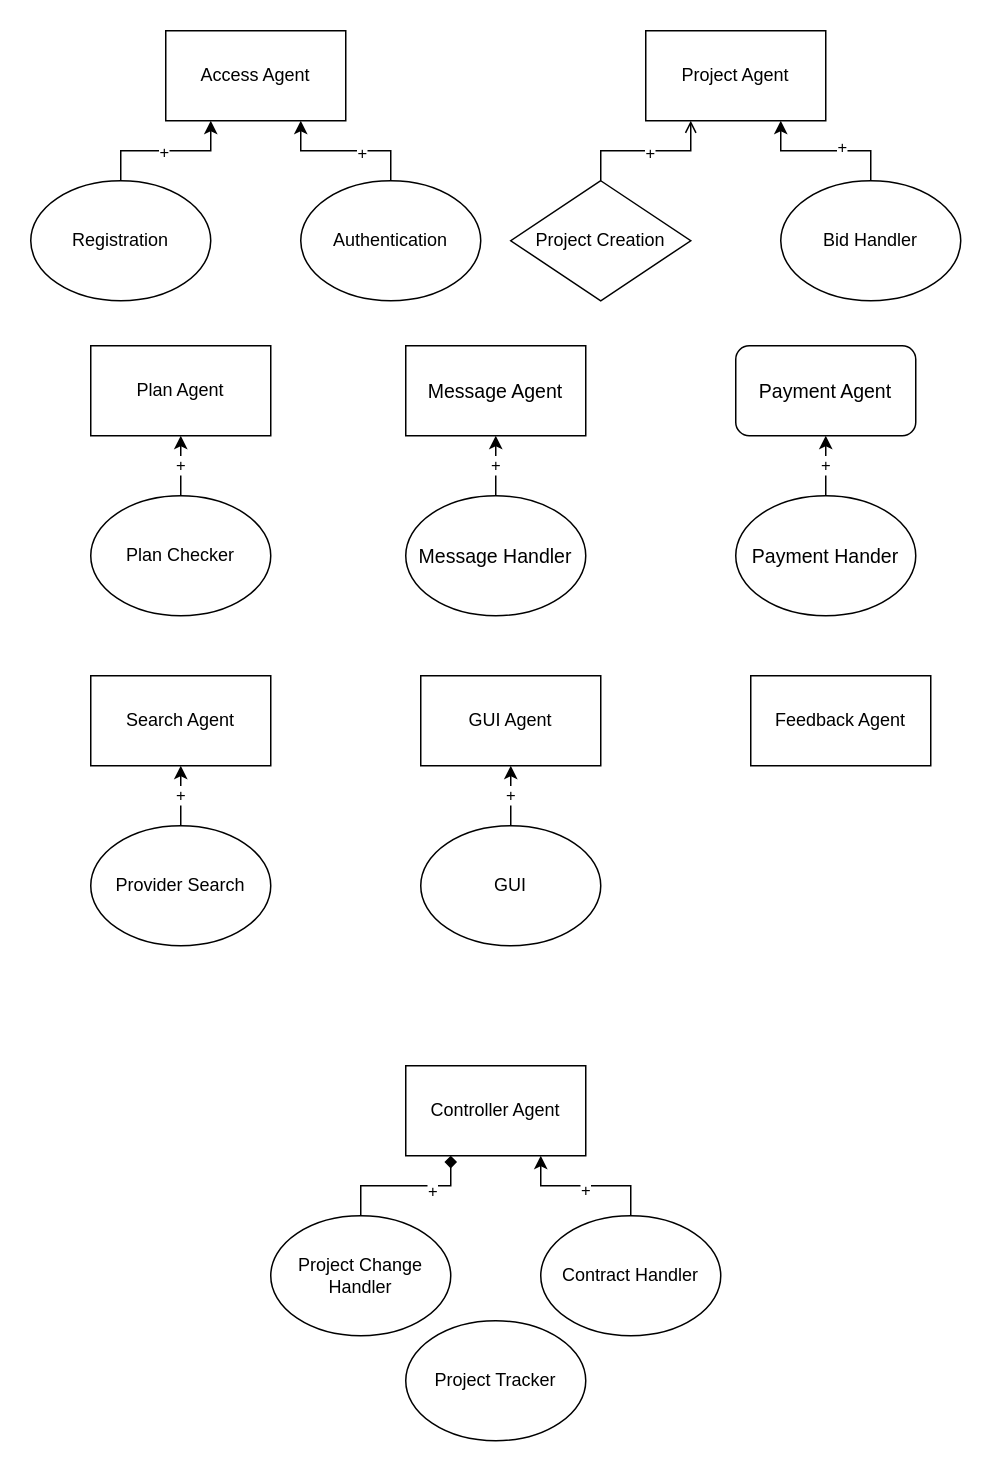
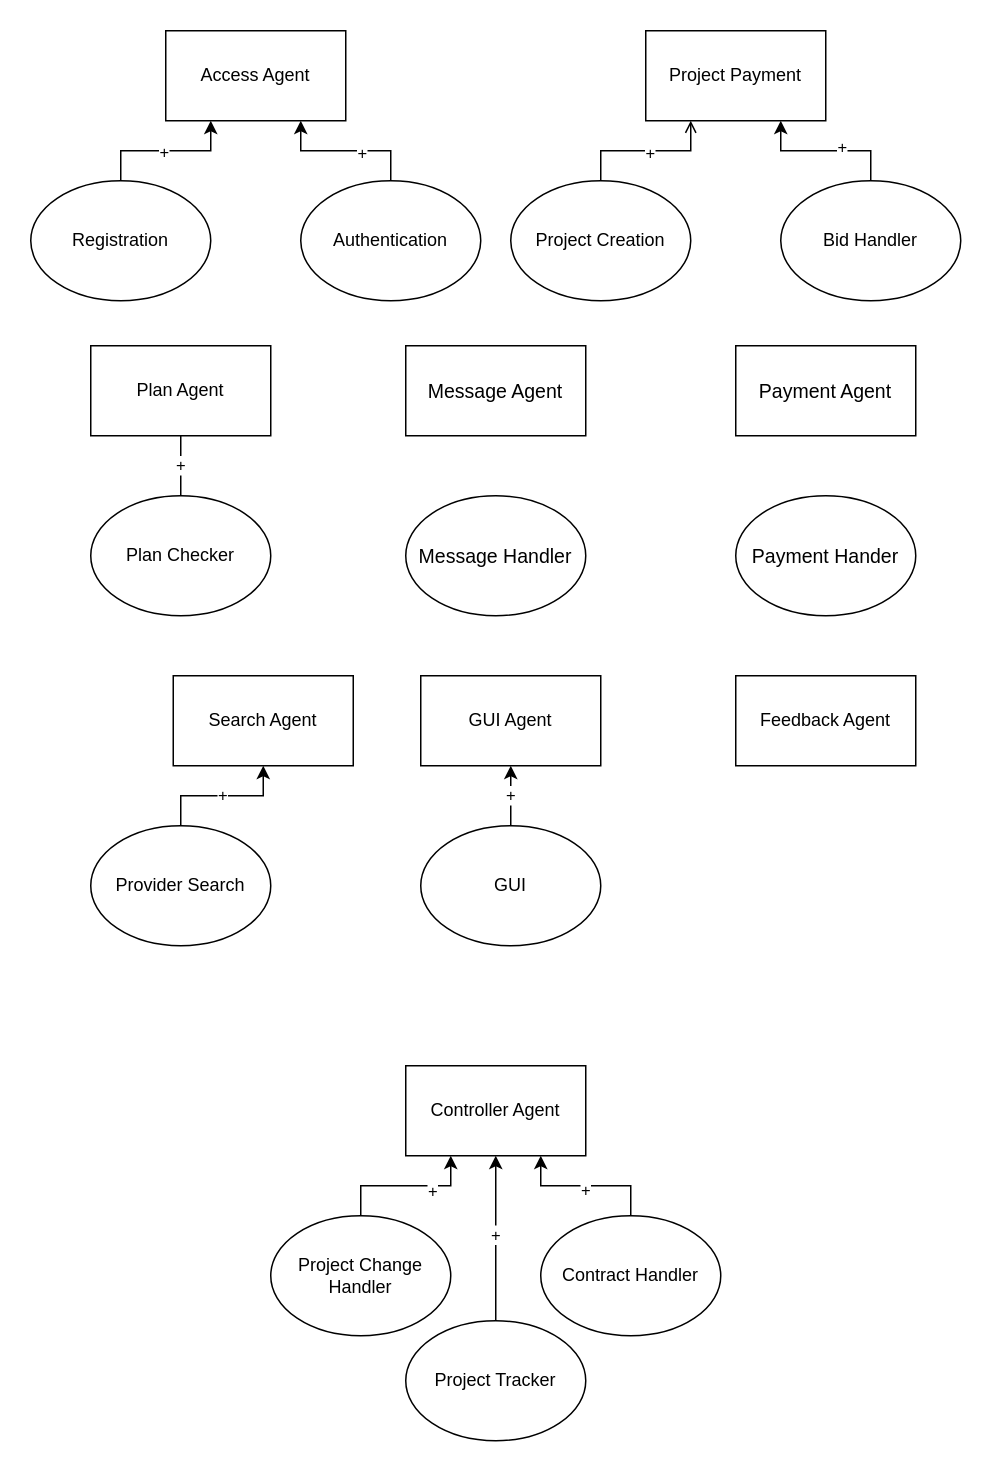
(736, 76) -> (736, 76)
(601, 241) -> (601, 241)
(826, 391) -> (826, 391)
(181, 447) -> (181, 442)
(496, 471) -> none
(826, 471) -> none
(181, 721) -> (263, 721)
(841, 721) -> (826, 721)
(451, 1168) -> (451, 1167)
none -> (496, 1244)
